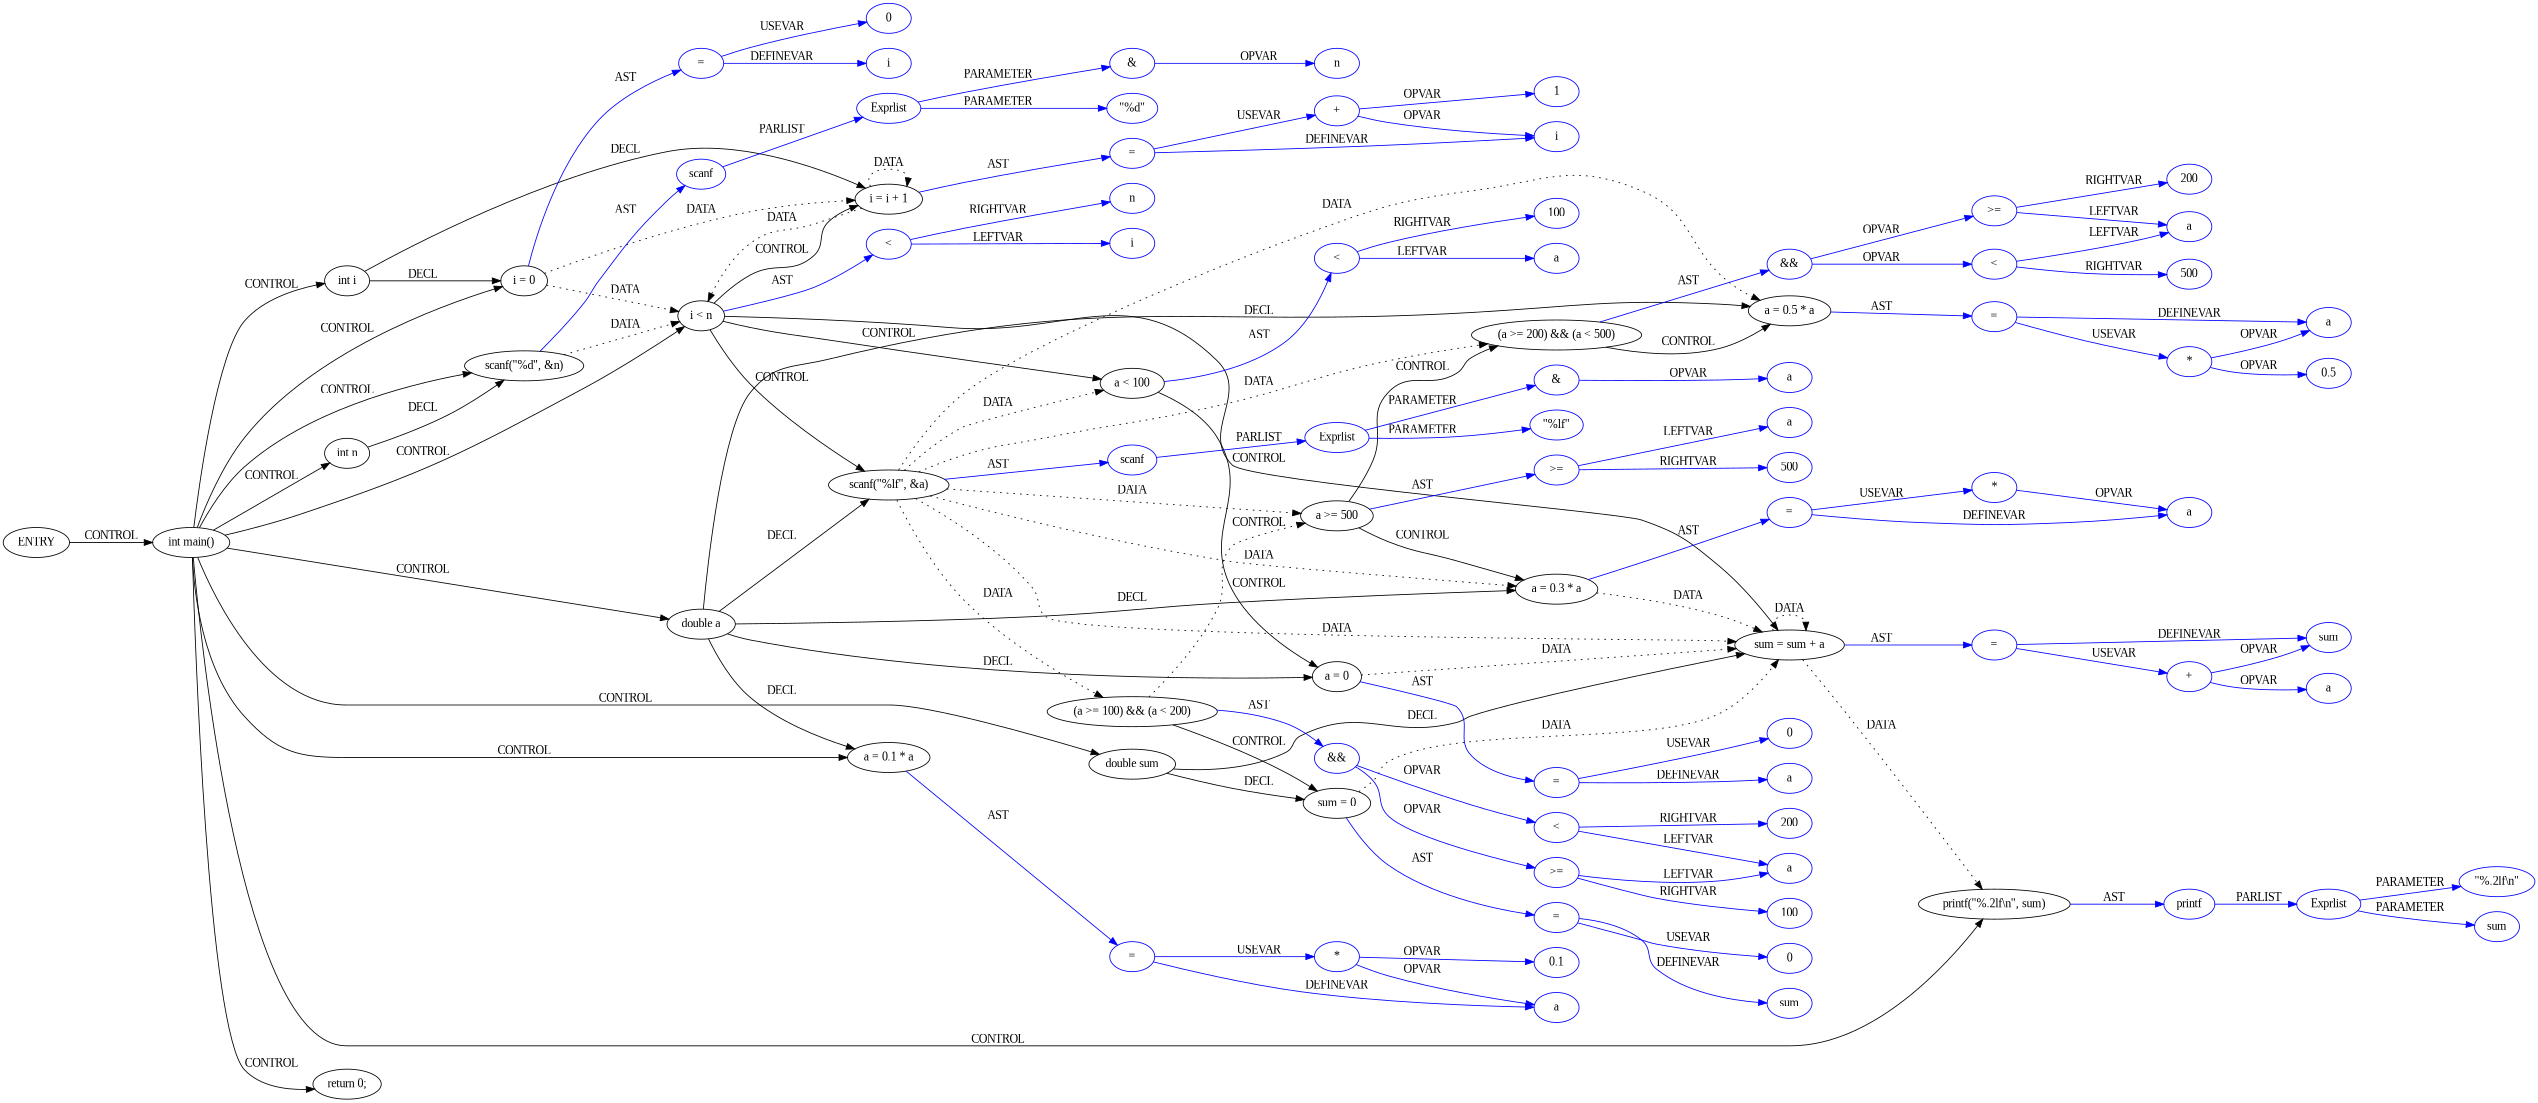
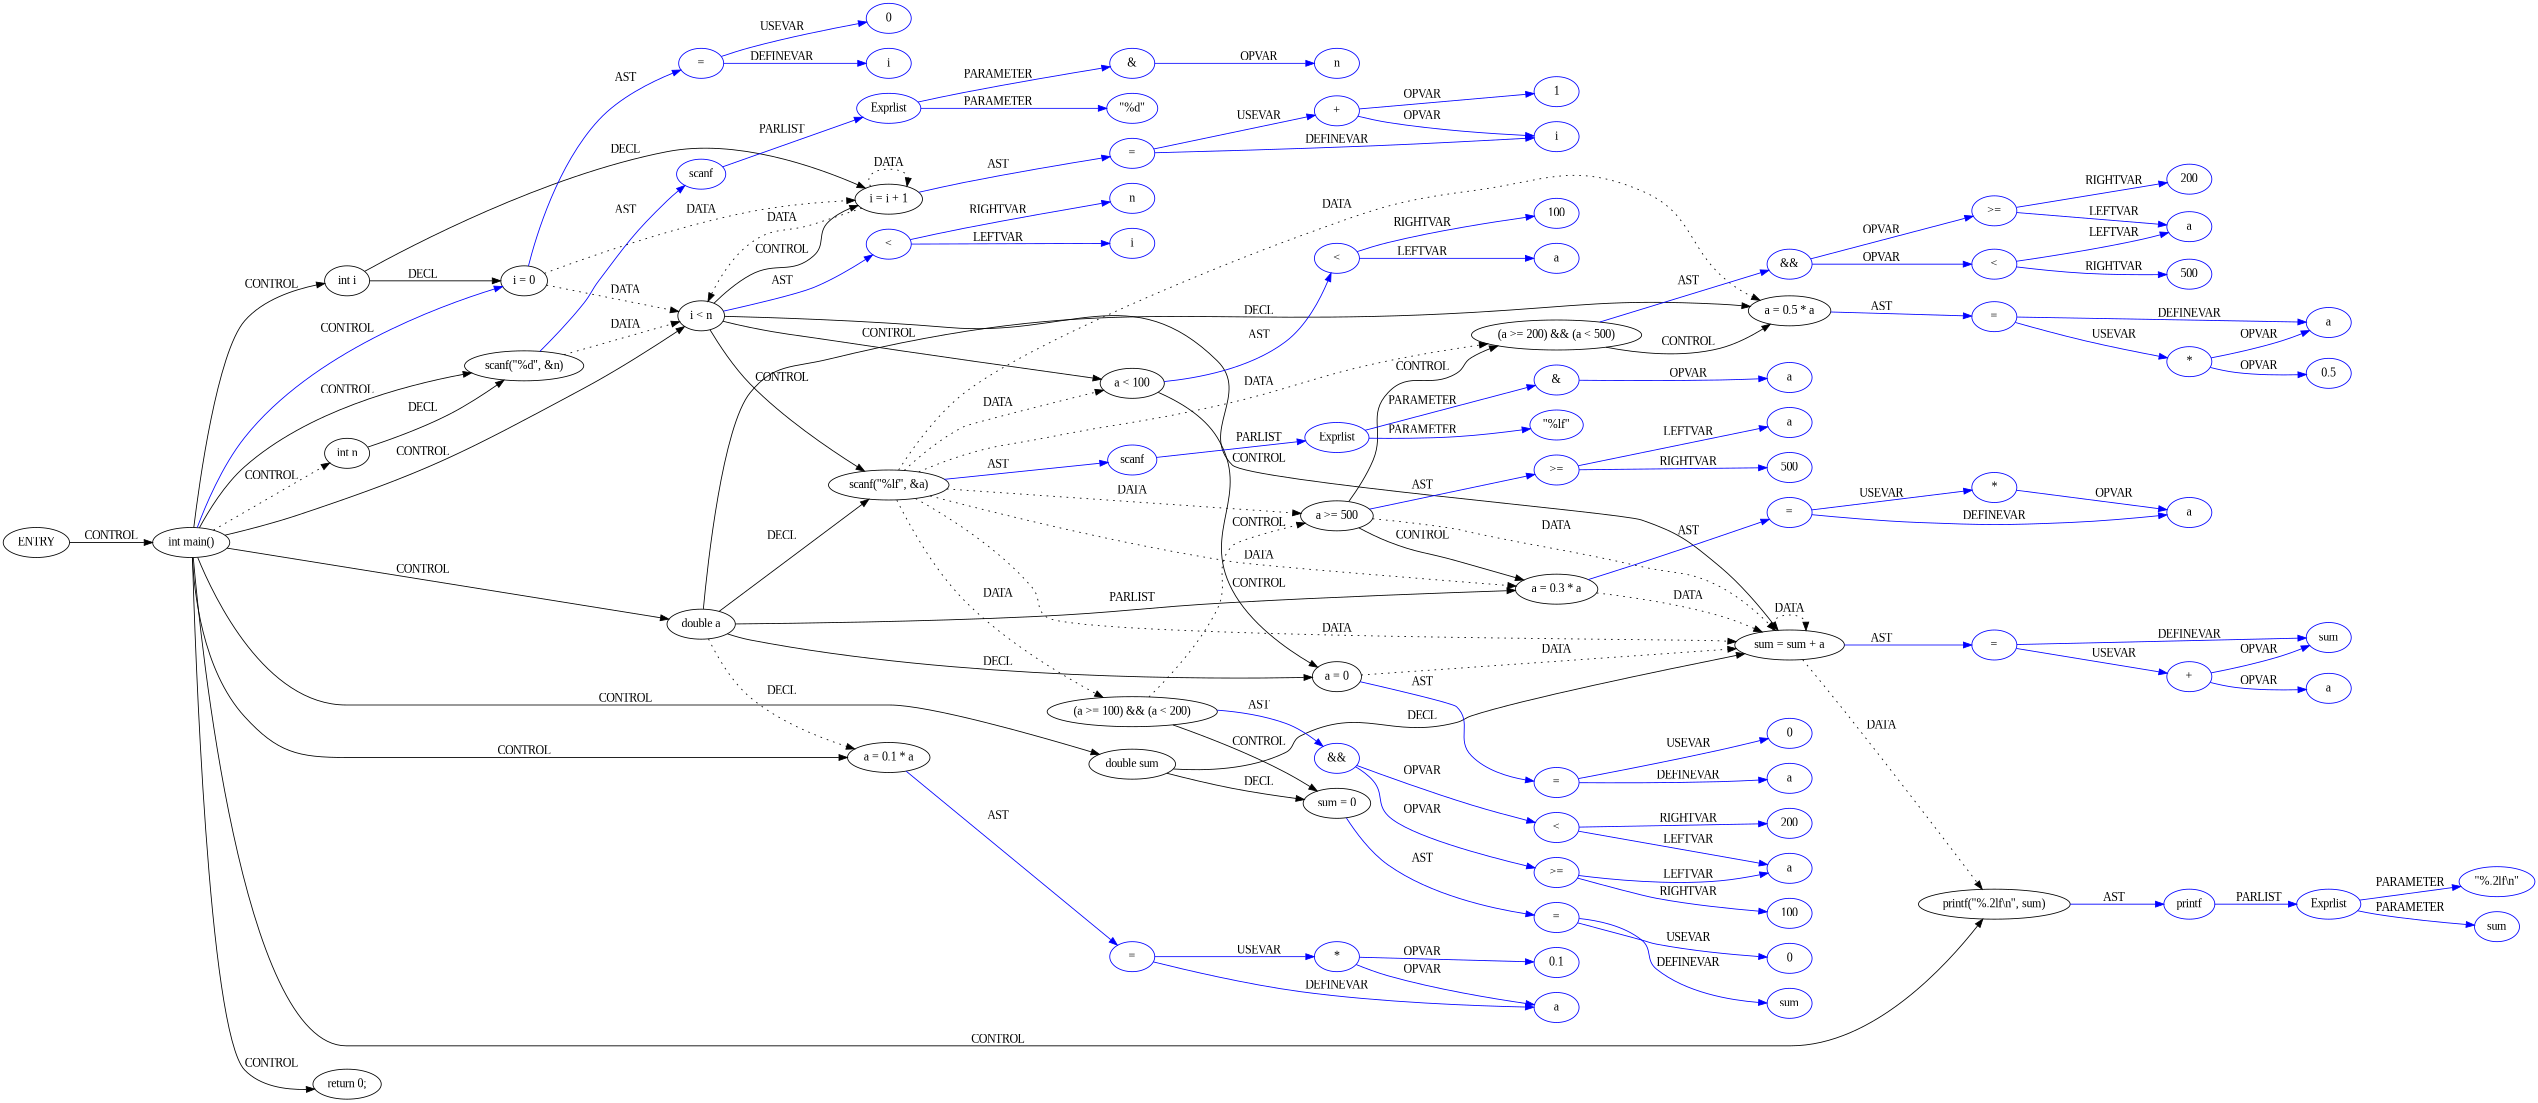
(316, 373) -> (316, 373)
(268, 499) -> (268, 499)
(1132, 598) -> (1132, 598)
(769, 711) -> (769, 711)
(1568, 735) -> (1578, 553)
